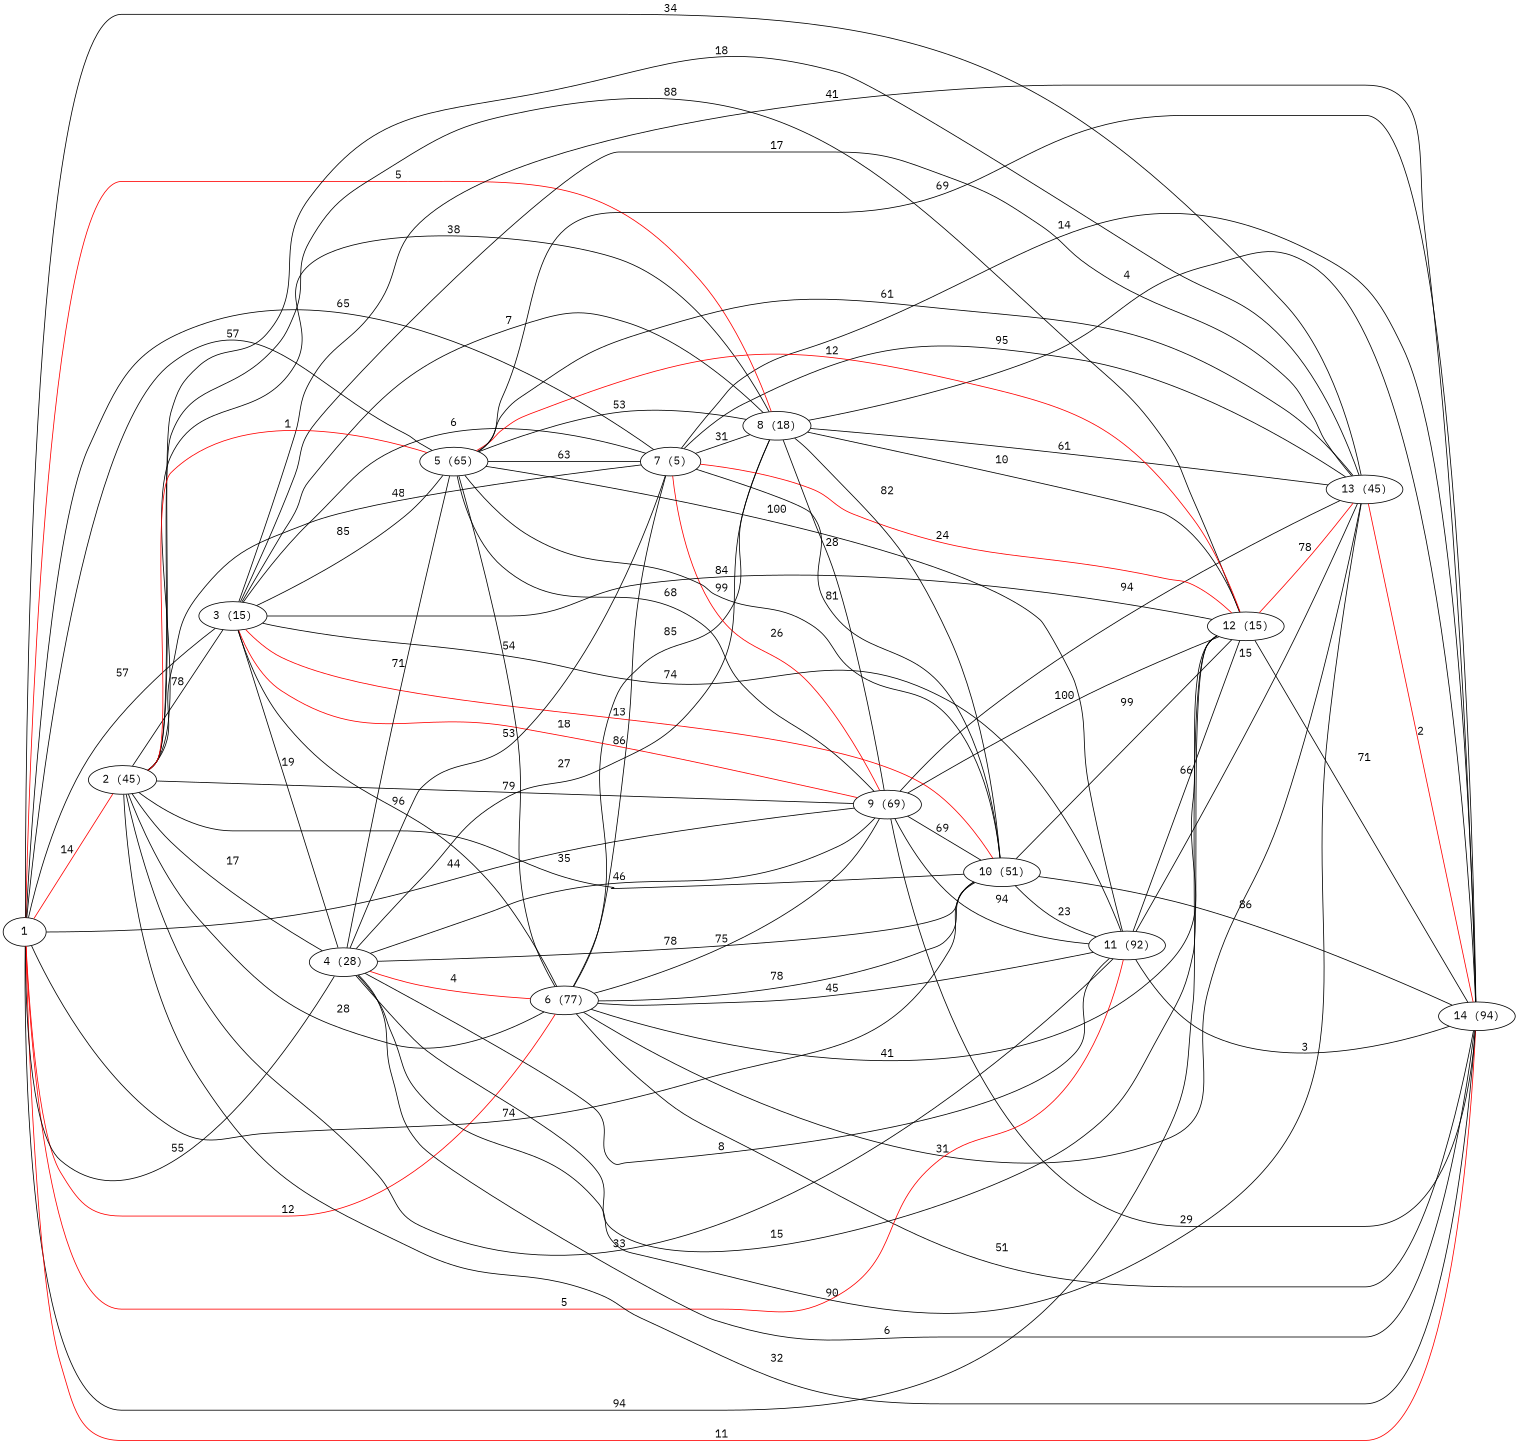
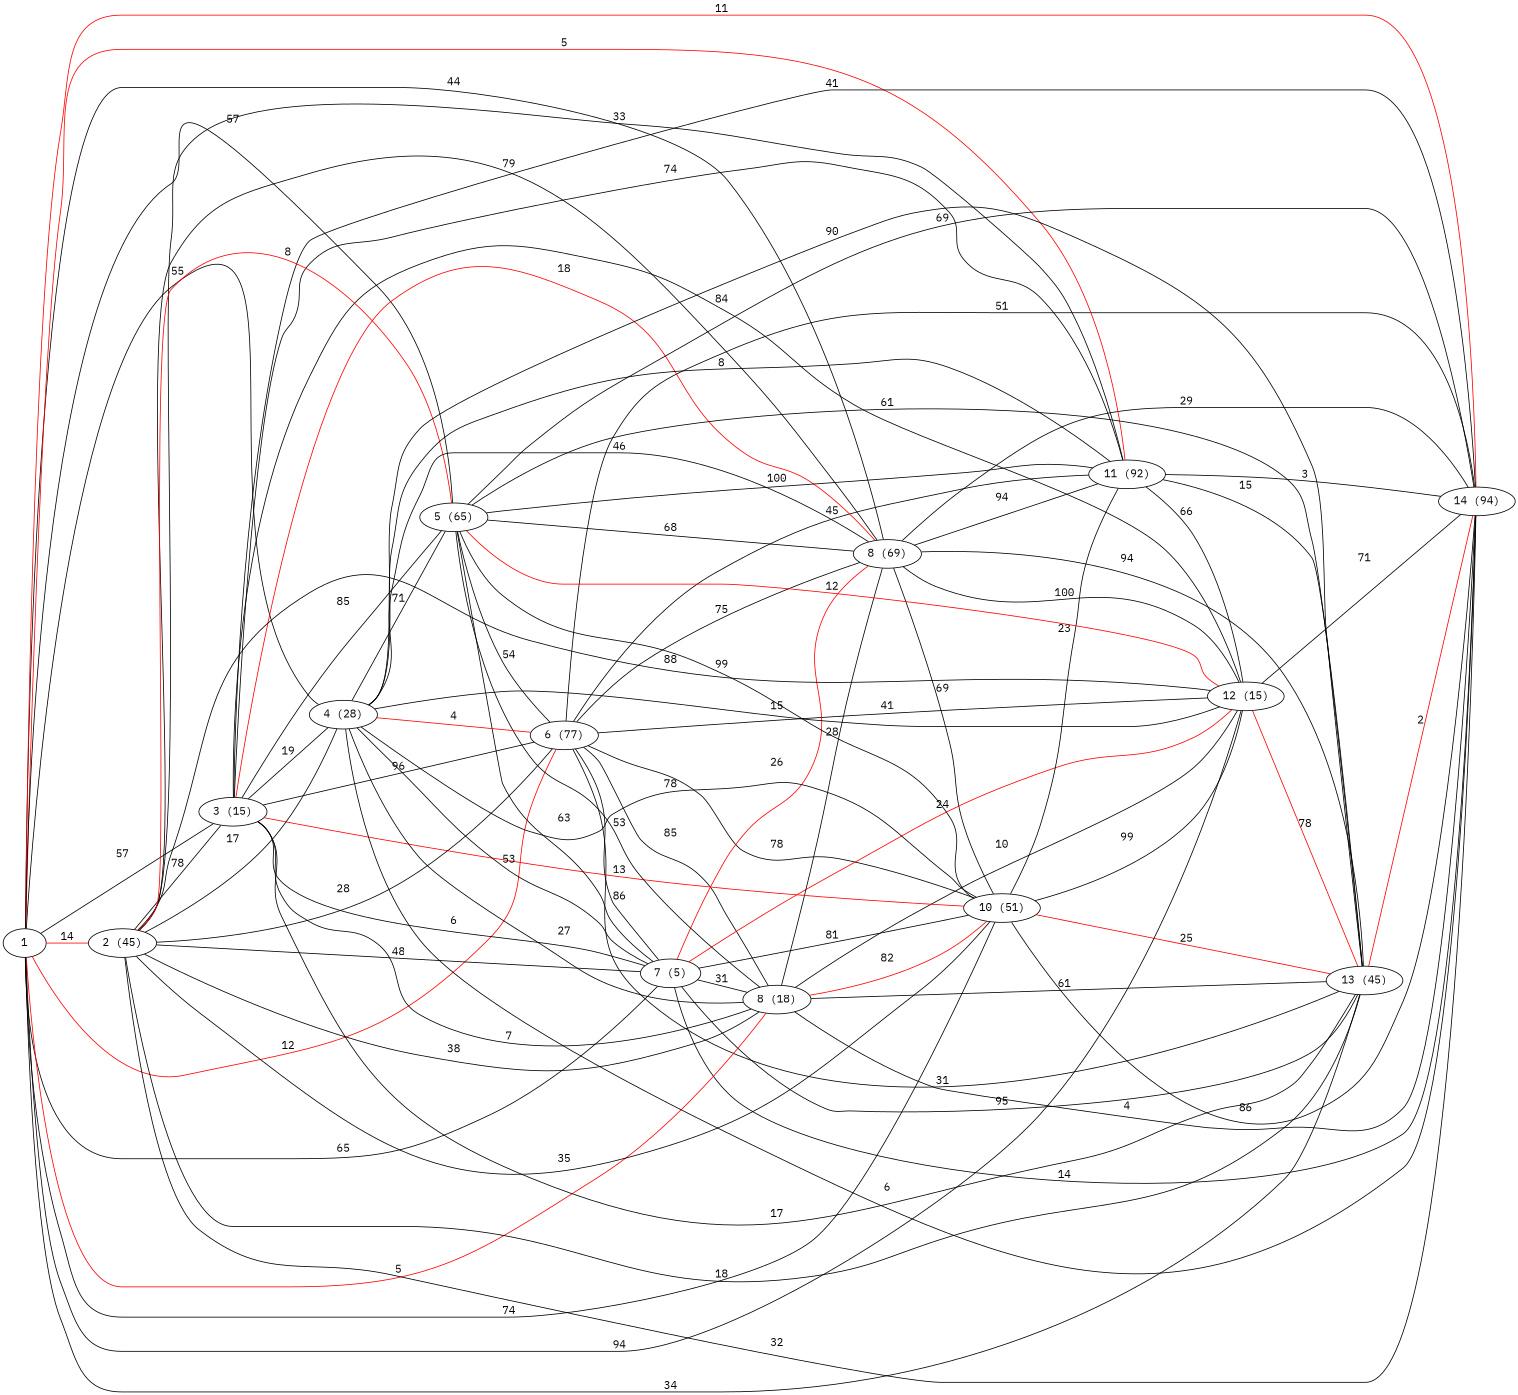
(288, 425) -> (288, 253)
(943, 625) -> (904, 971)
(887, 805) -> (887, 554)
none -> (1183, 944)
